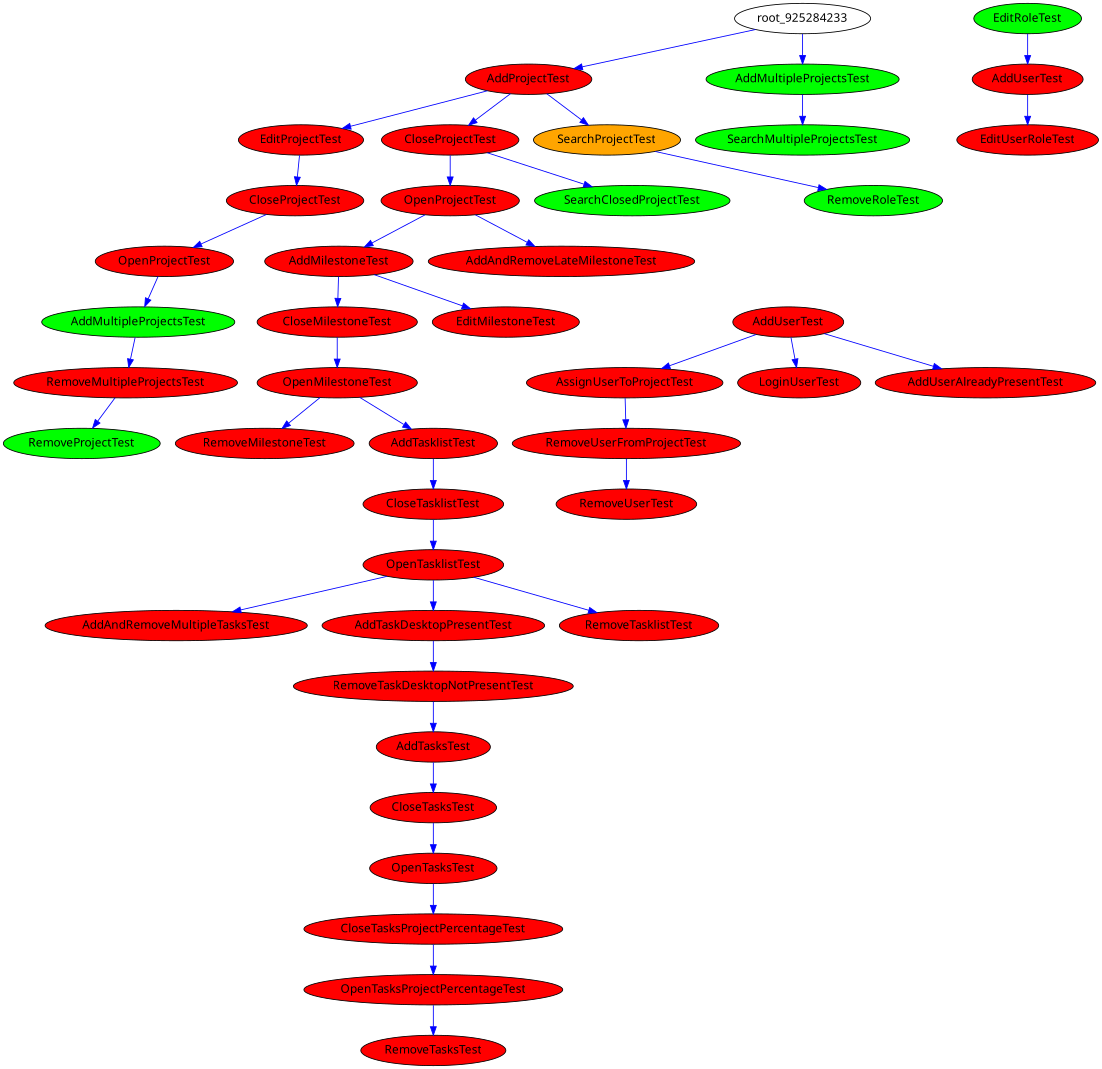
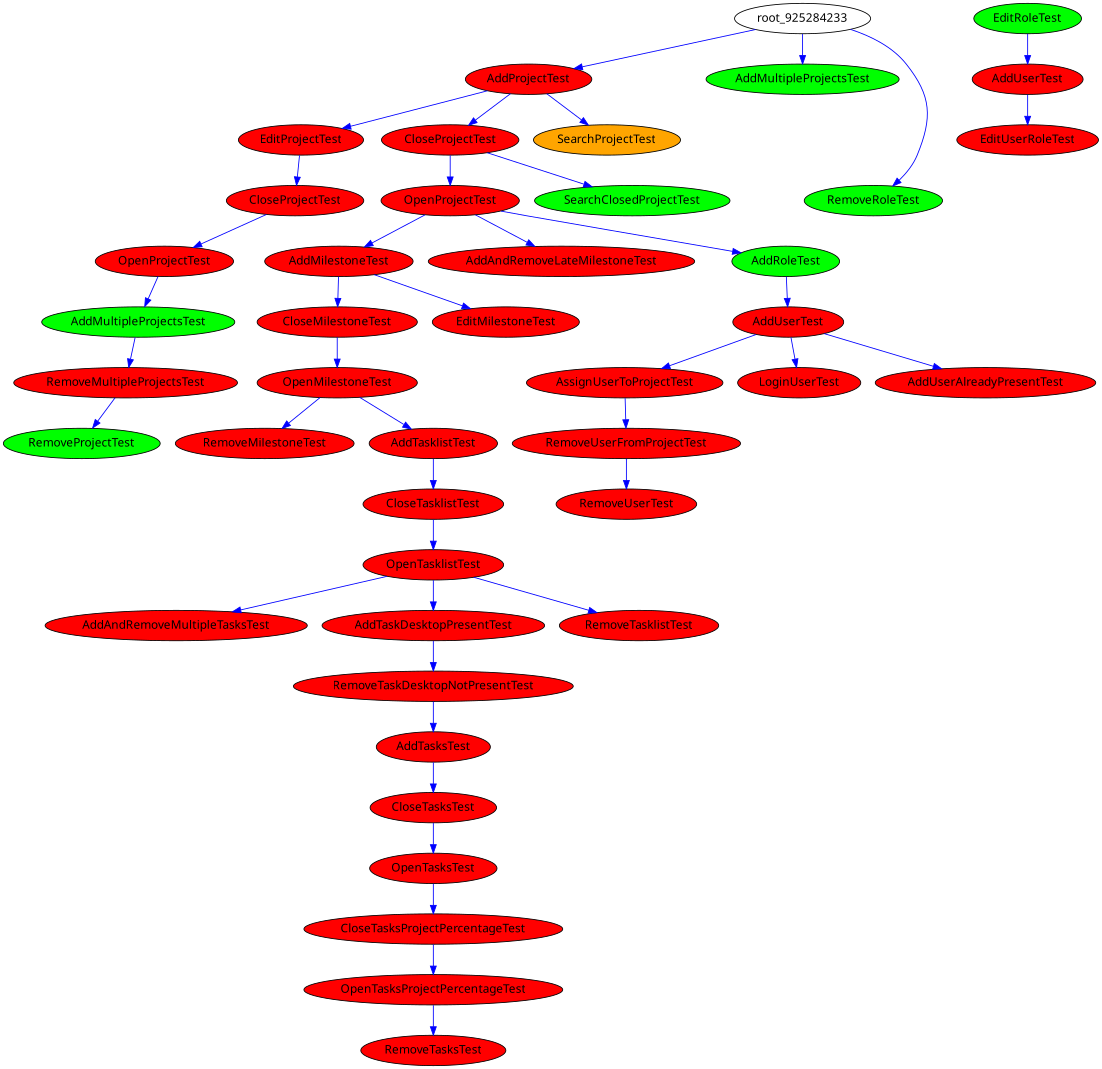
(803, 140) -> none
(737, 170) -> (923, 91)
none -> (786, 261)
